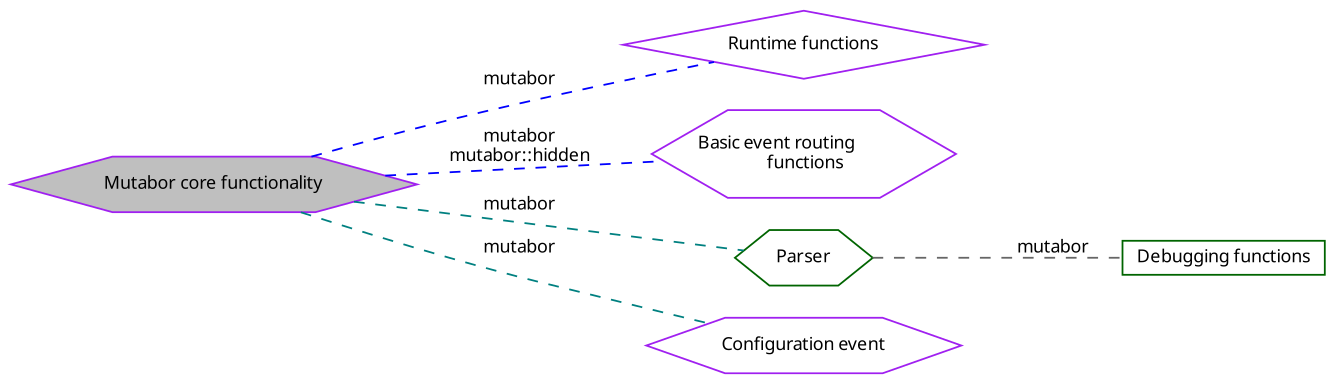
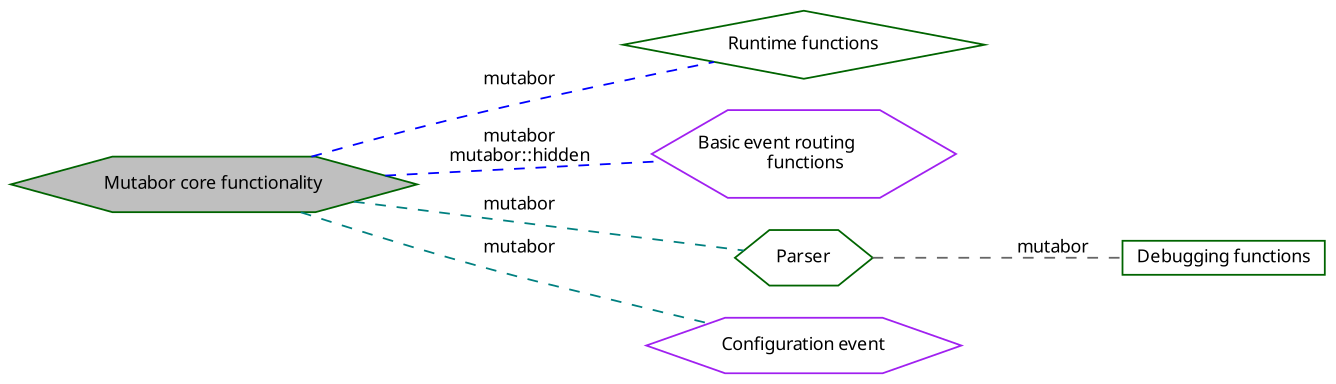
(804, 45) -> (804, 45)
(214, 184) -> (214, 184)
